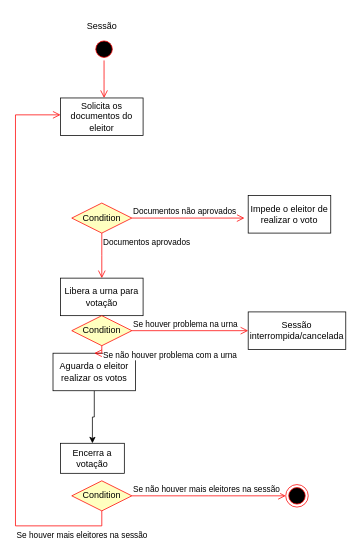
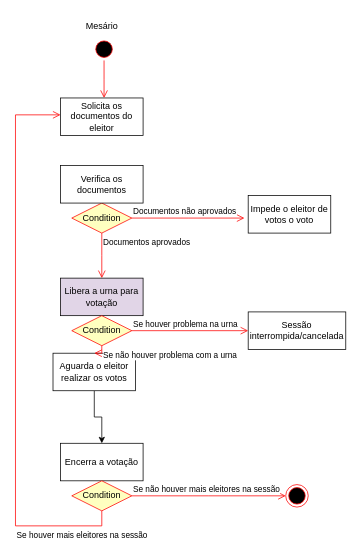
(102, 27) -> (102, 27)
none -> (102, 184)
(289, 214) -> (289, 214)
(102, 297) -> (102, 297)
(92, 458) -> (102, 462)
